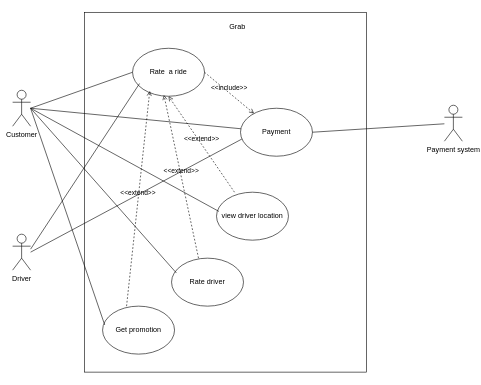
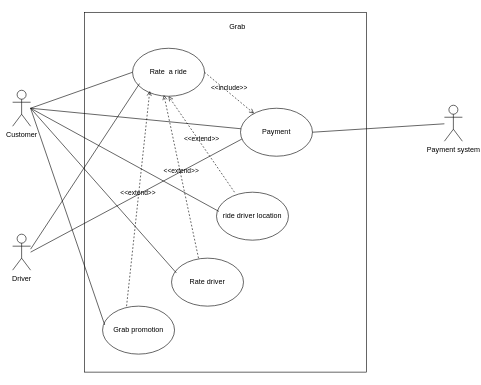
(252, 216) -> (252, 216)
(138, 330) -> (138, 330)
